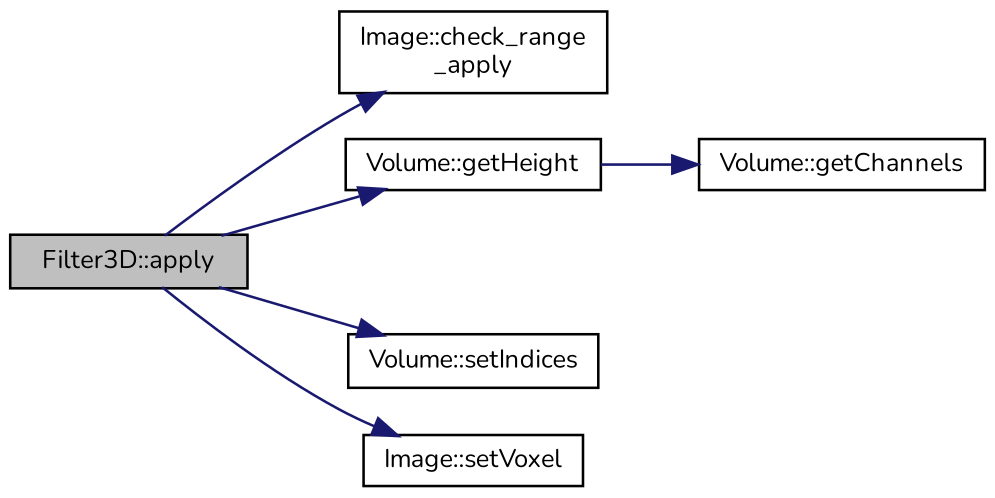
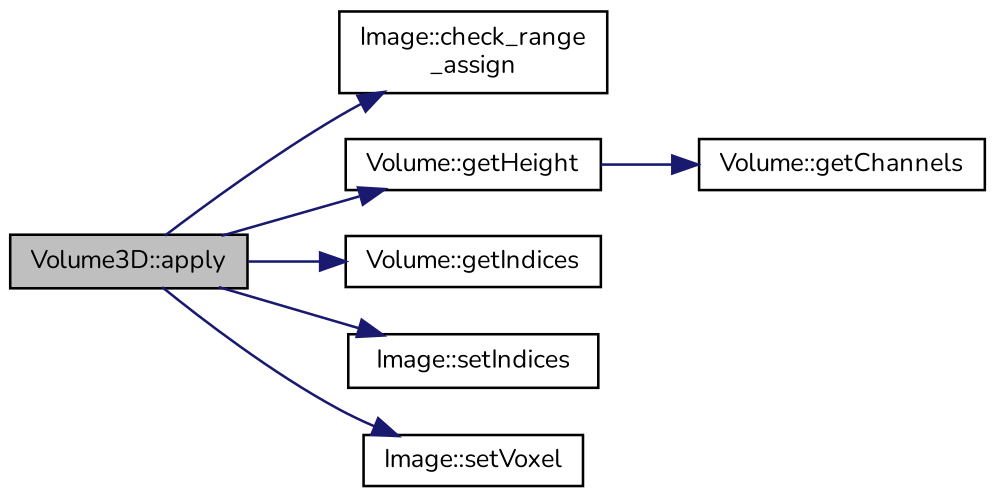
(473, 52) -> (473, 52)
(129, 262) -> (129, 262)
none -> (473, 262)
(473, 361) -> (473, 361)
